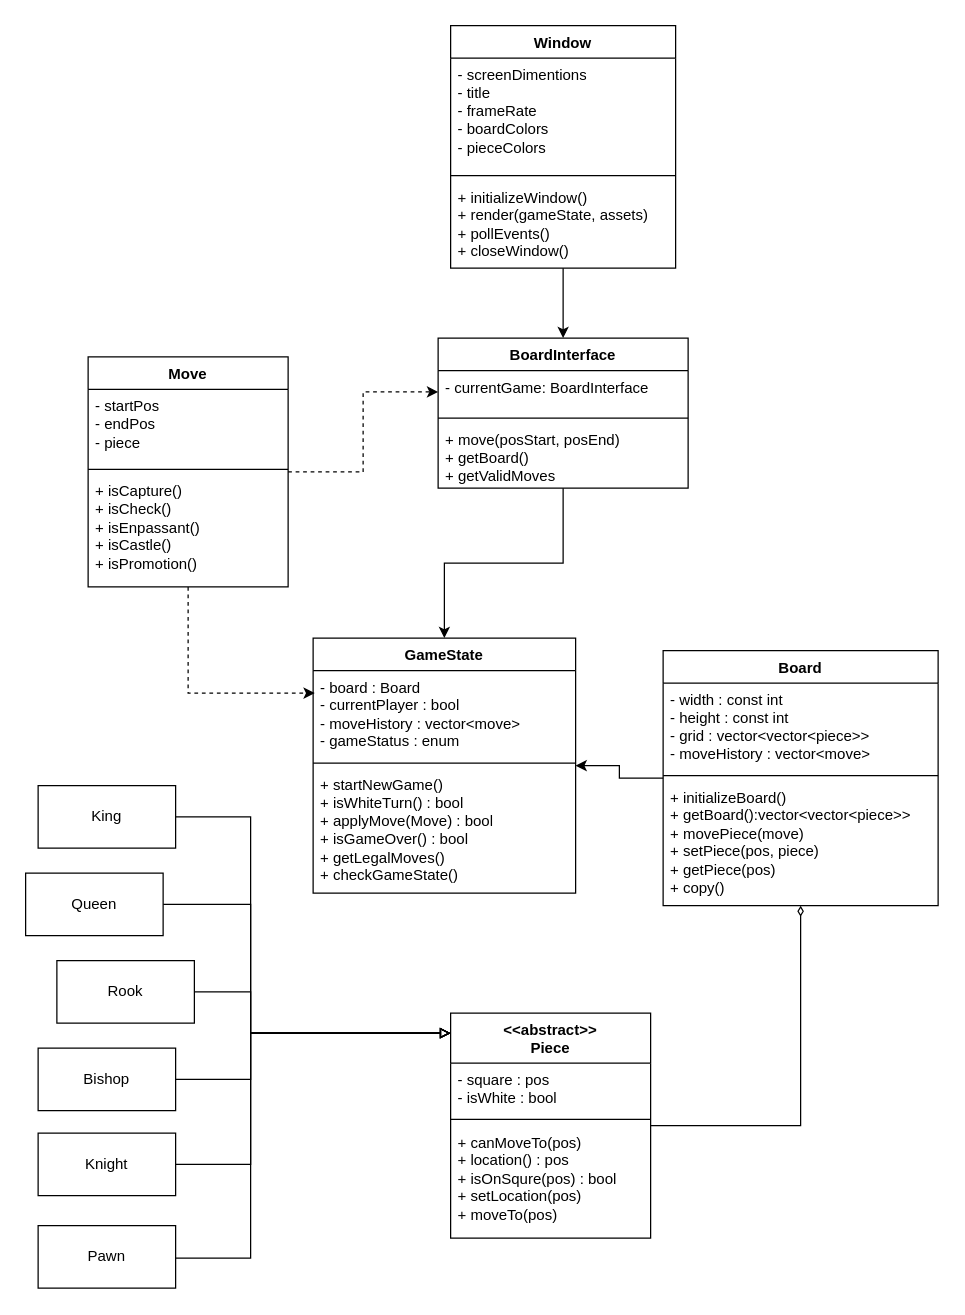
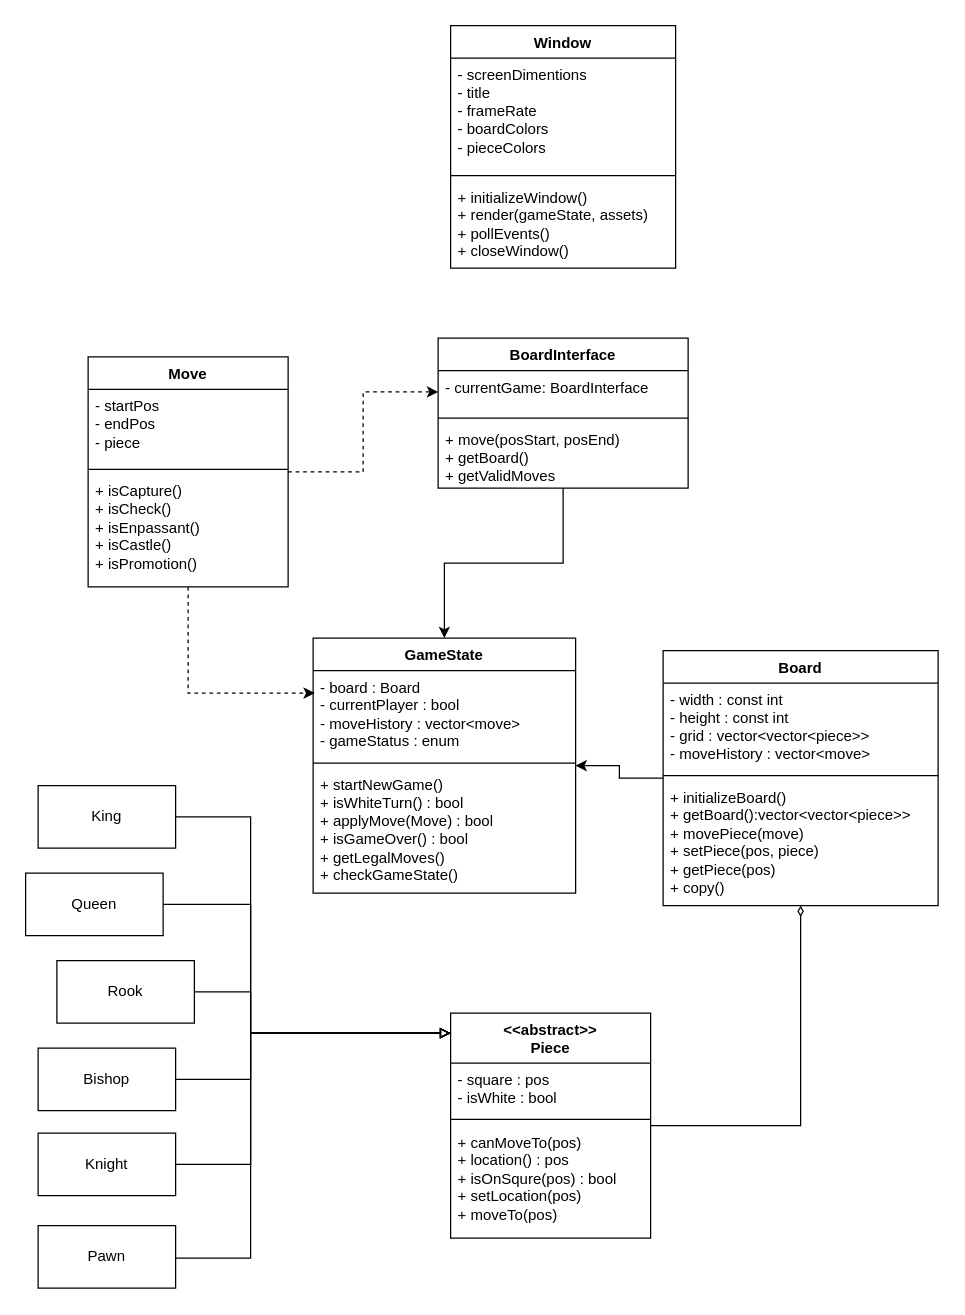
(563, 300) -> none
